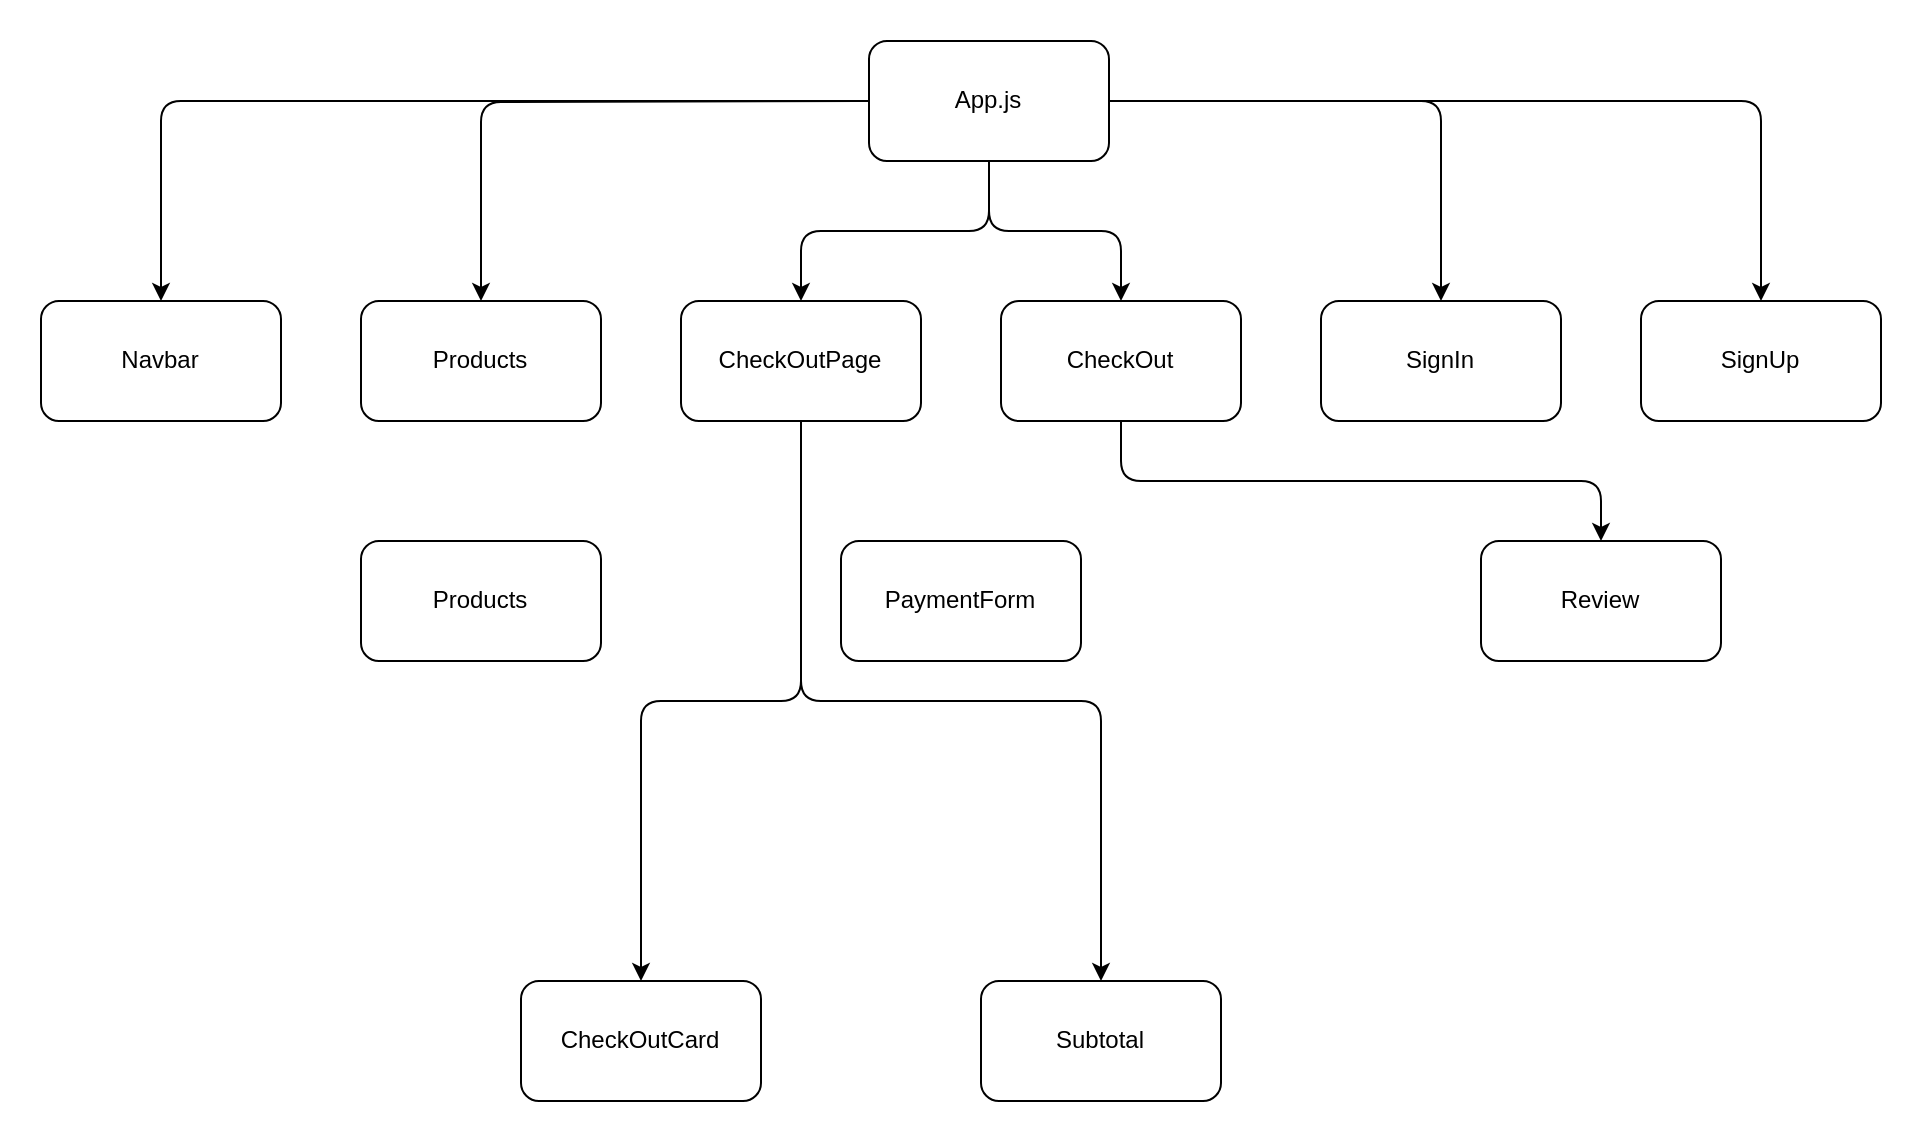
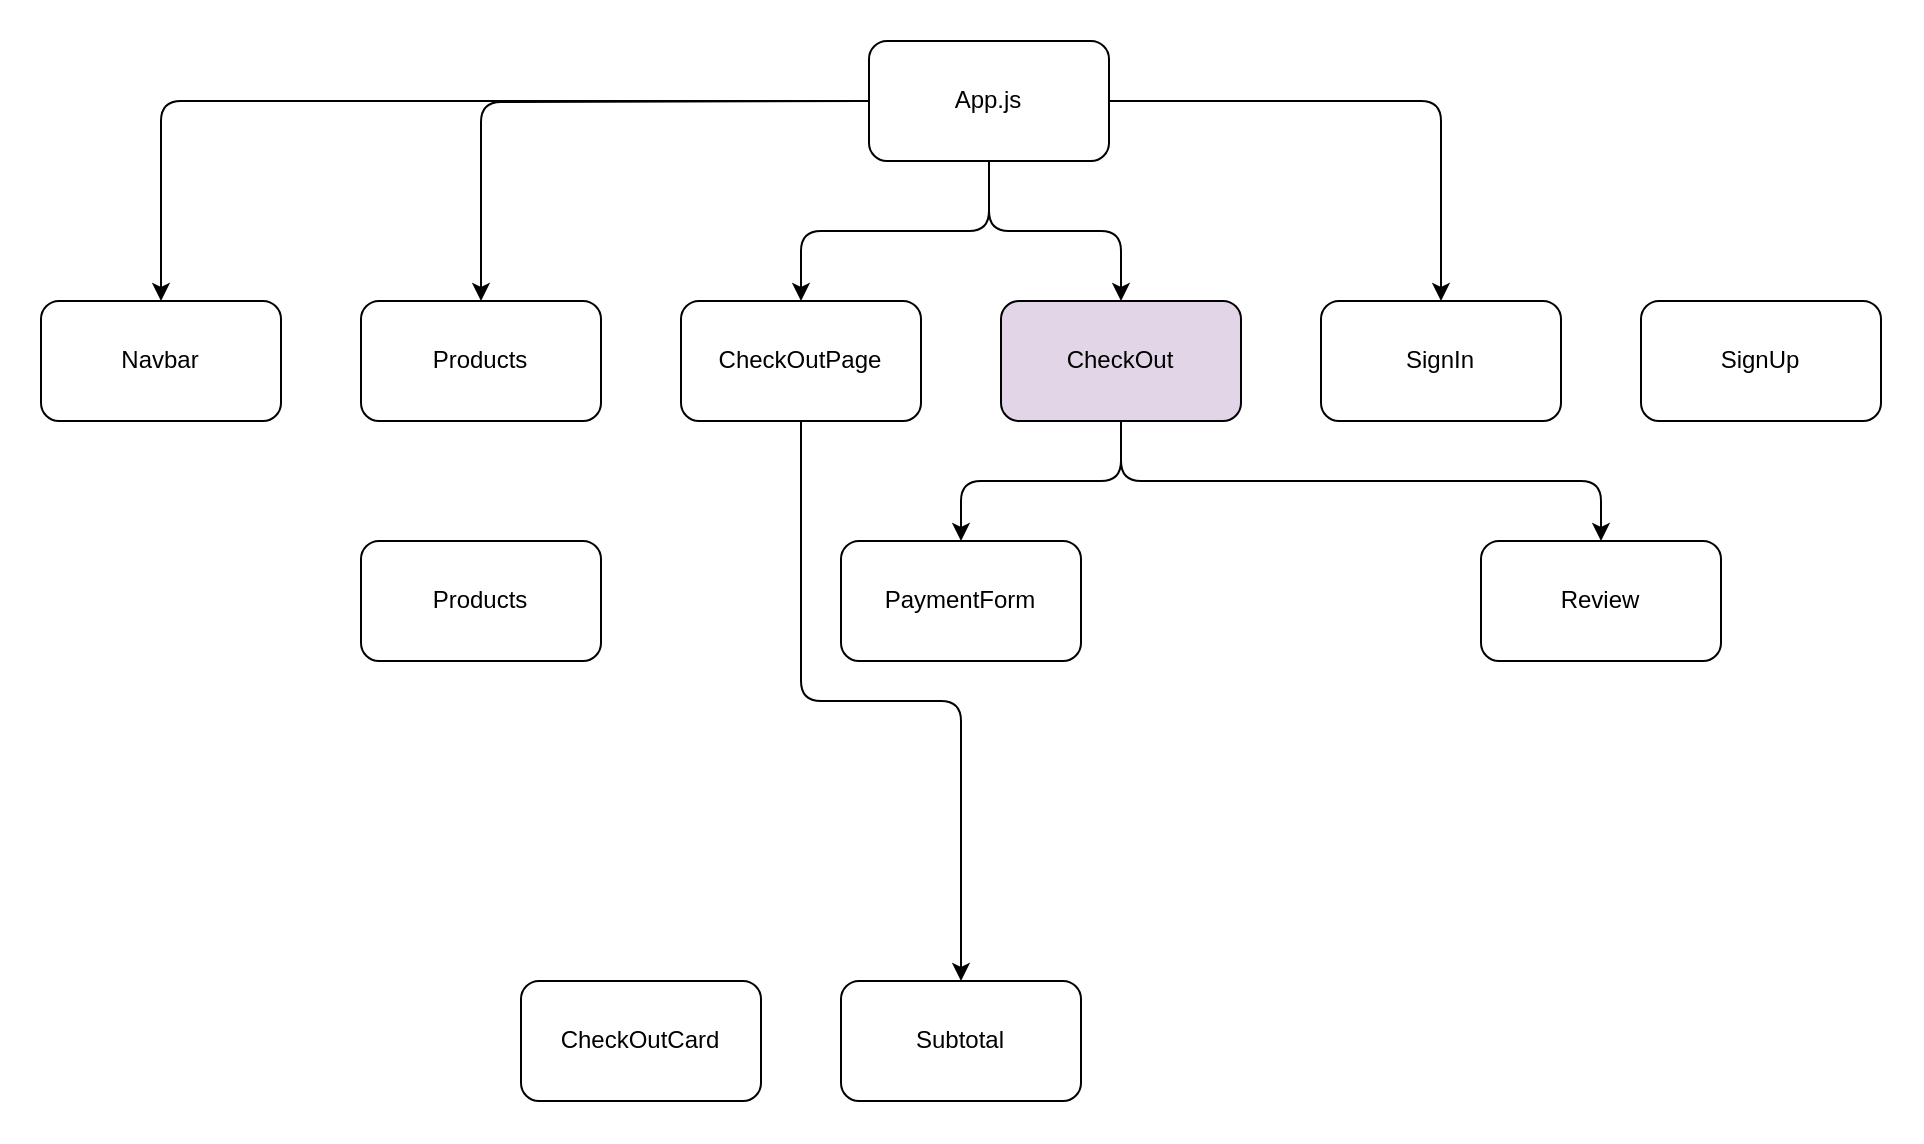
(1684, 101) -> none
(1121, 361) -> (1121, 361)
none -> (1023, 481)
(641, 763) -> none
(1101, 1041) -> (961, 1041)
